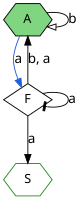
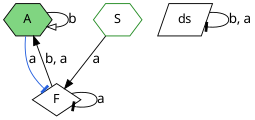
none -> (185, 20)
(13, 58) -> (28, 64)
(28, 135) -> (88, 59)
